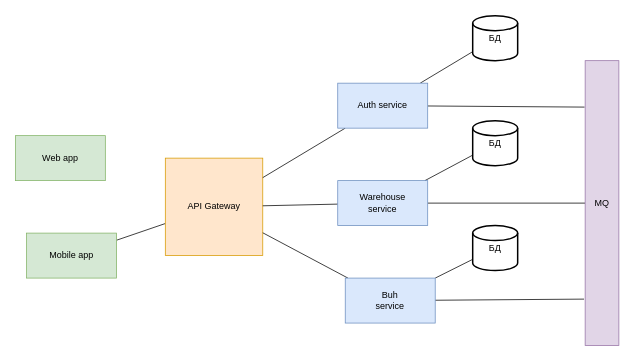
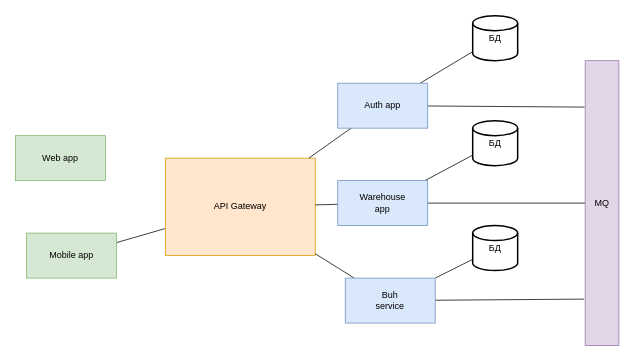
(383, 105) -> (383, 105)
(383, 203) -> (383, 203)
(214, 207) -> (240, 207)
